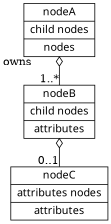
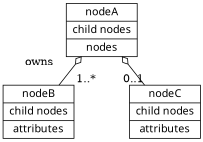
(59, 157) -> (136, 75)
(59, 193) -> (165, 111)
